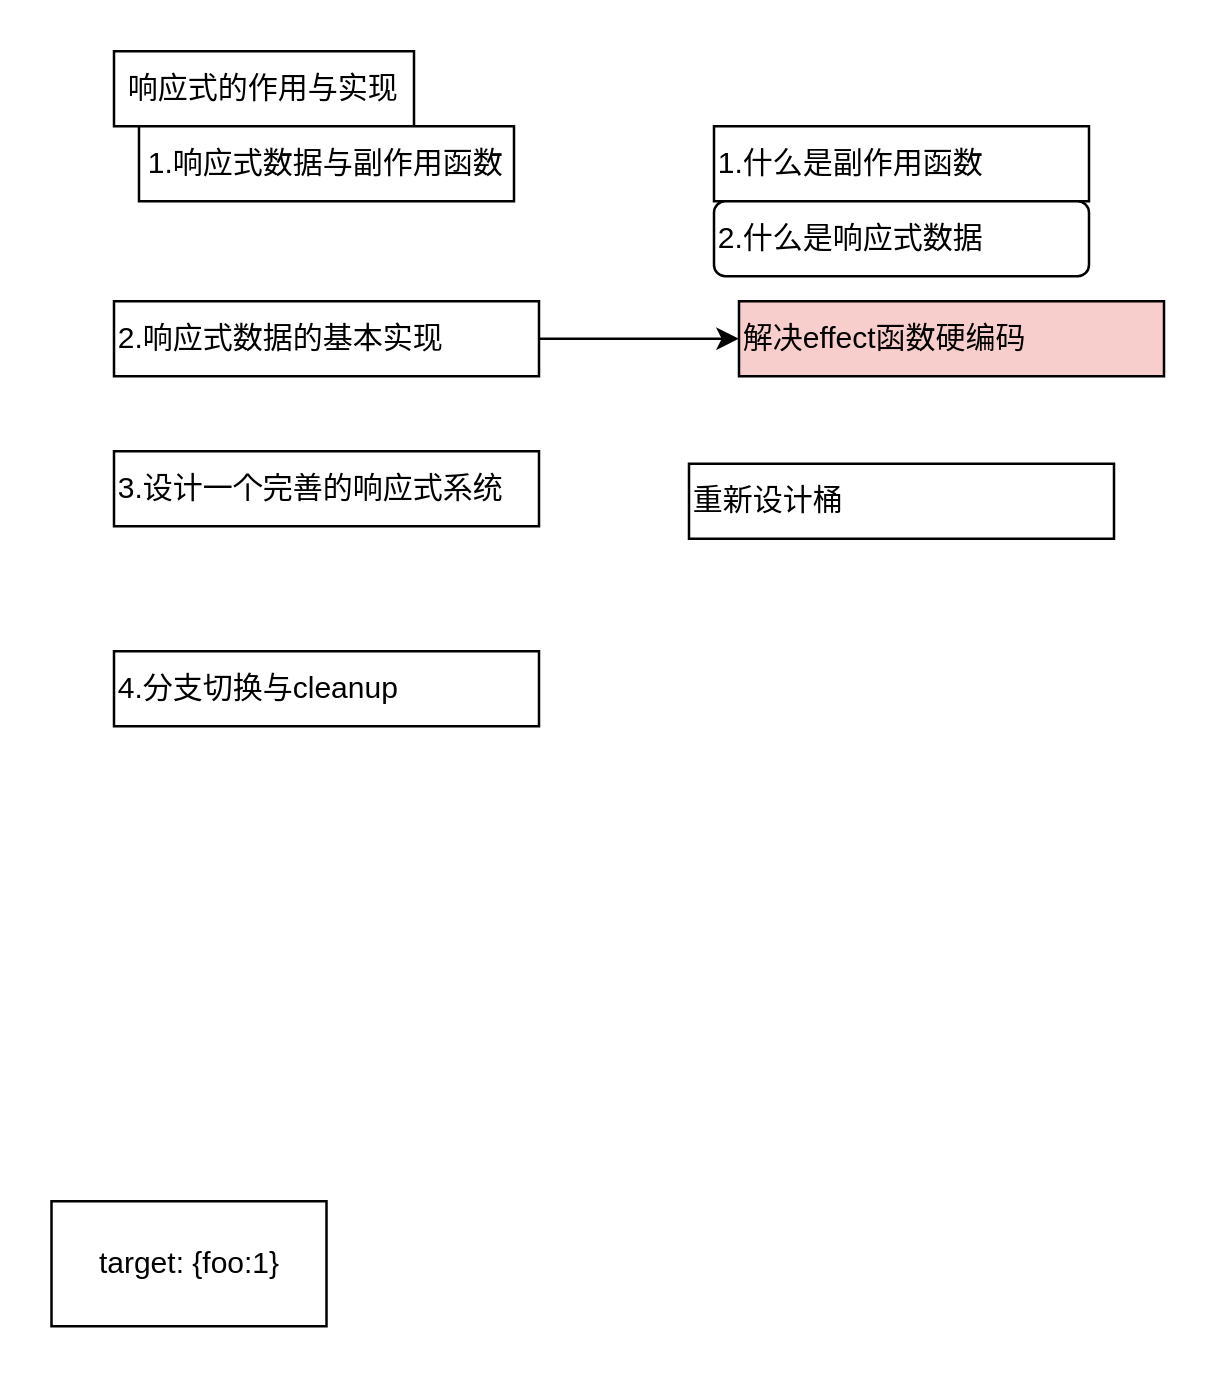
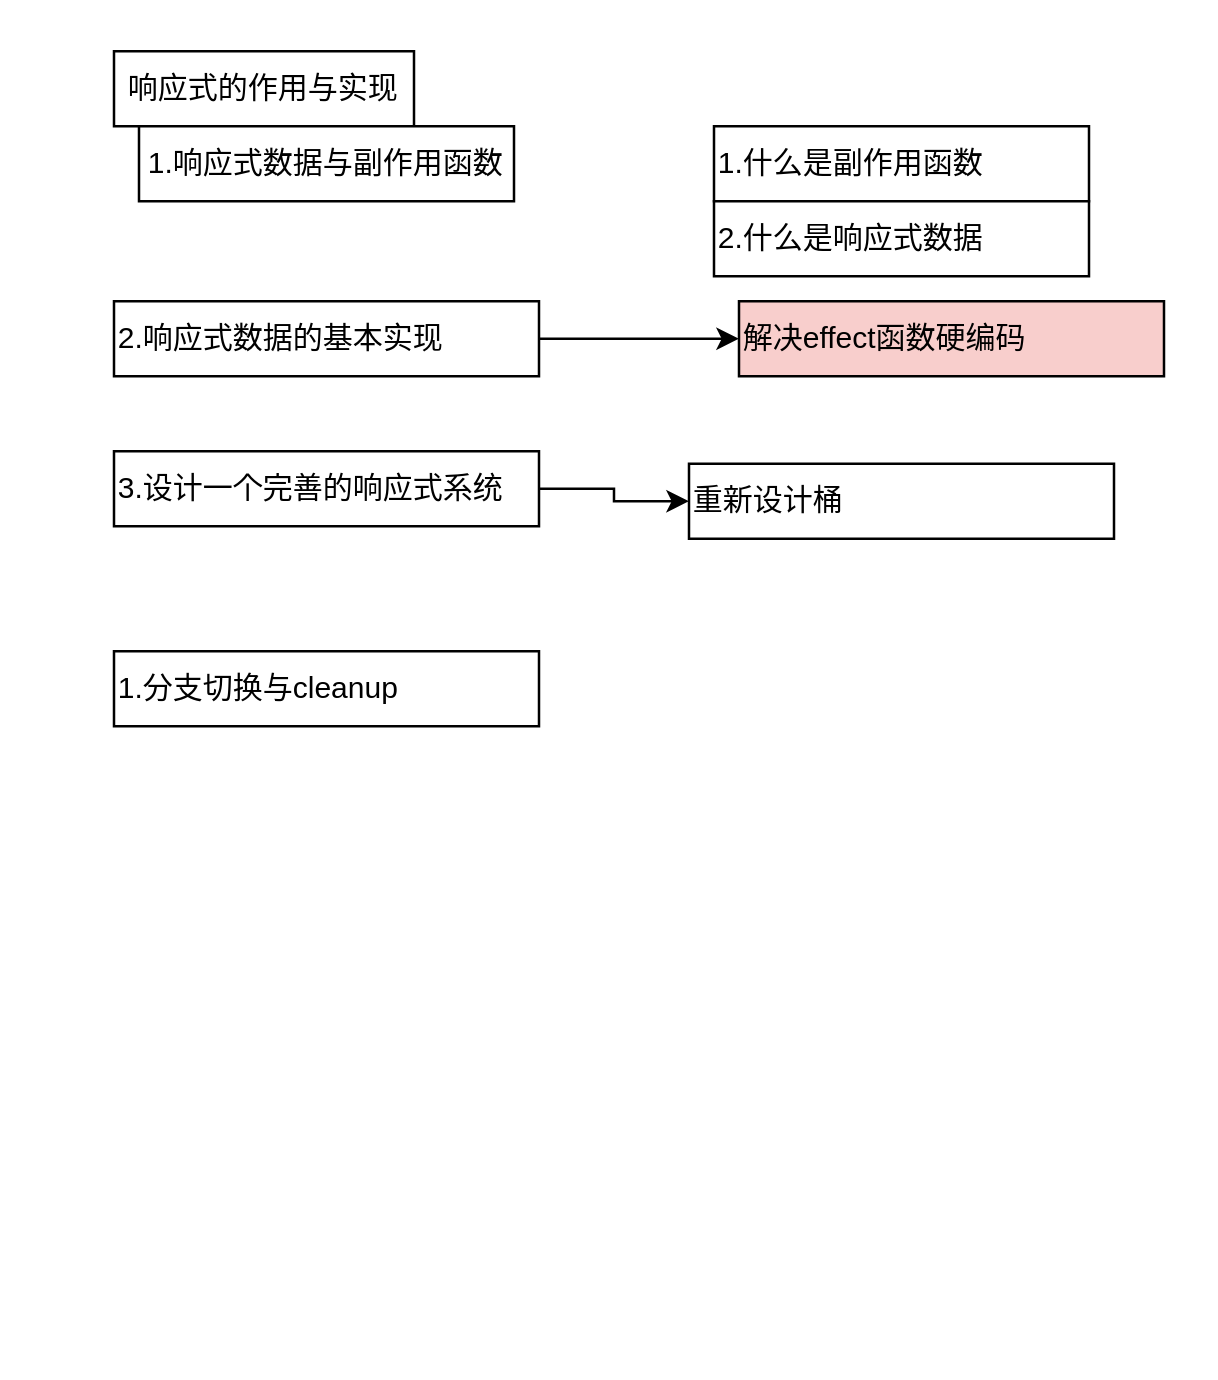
(901, 239) -> (901, 239)
none -> (612, 489)
(262, 689) -> (262, 689)
(189, 1264) -> none
